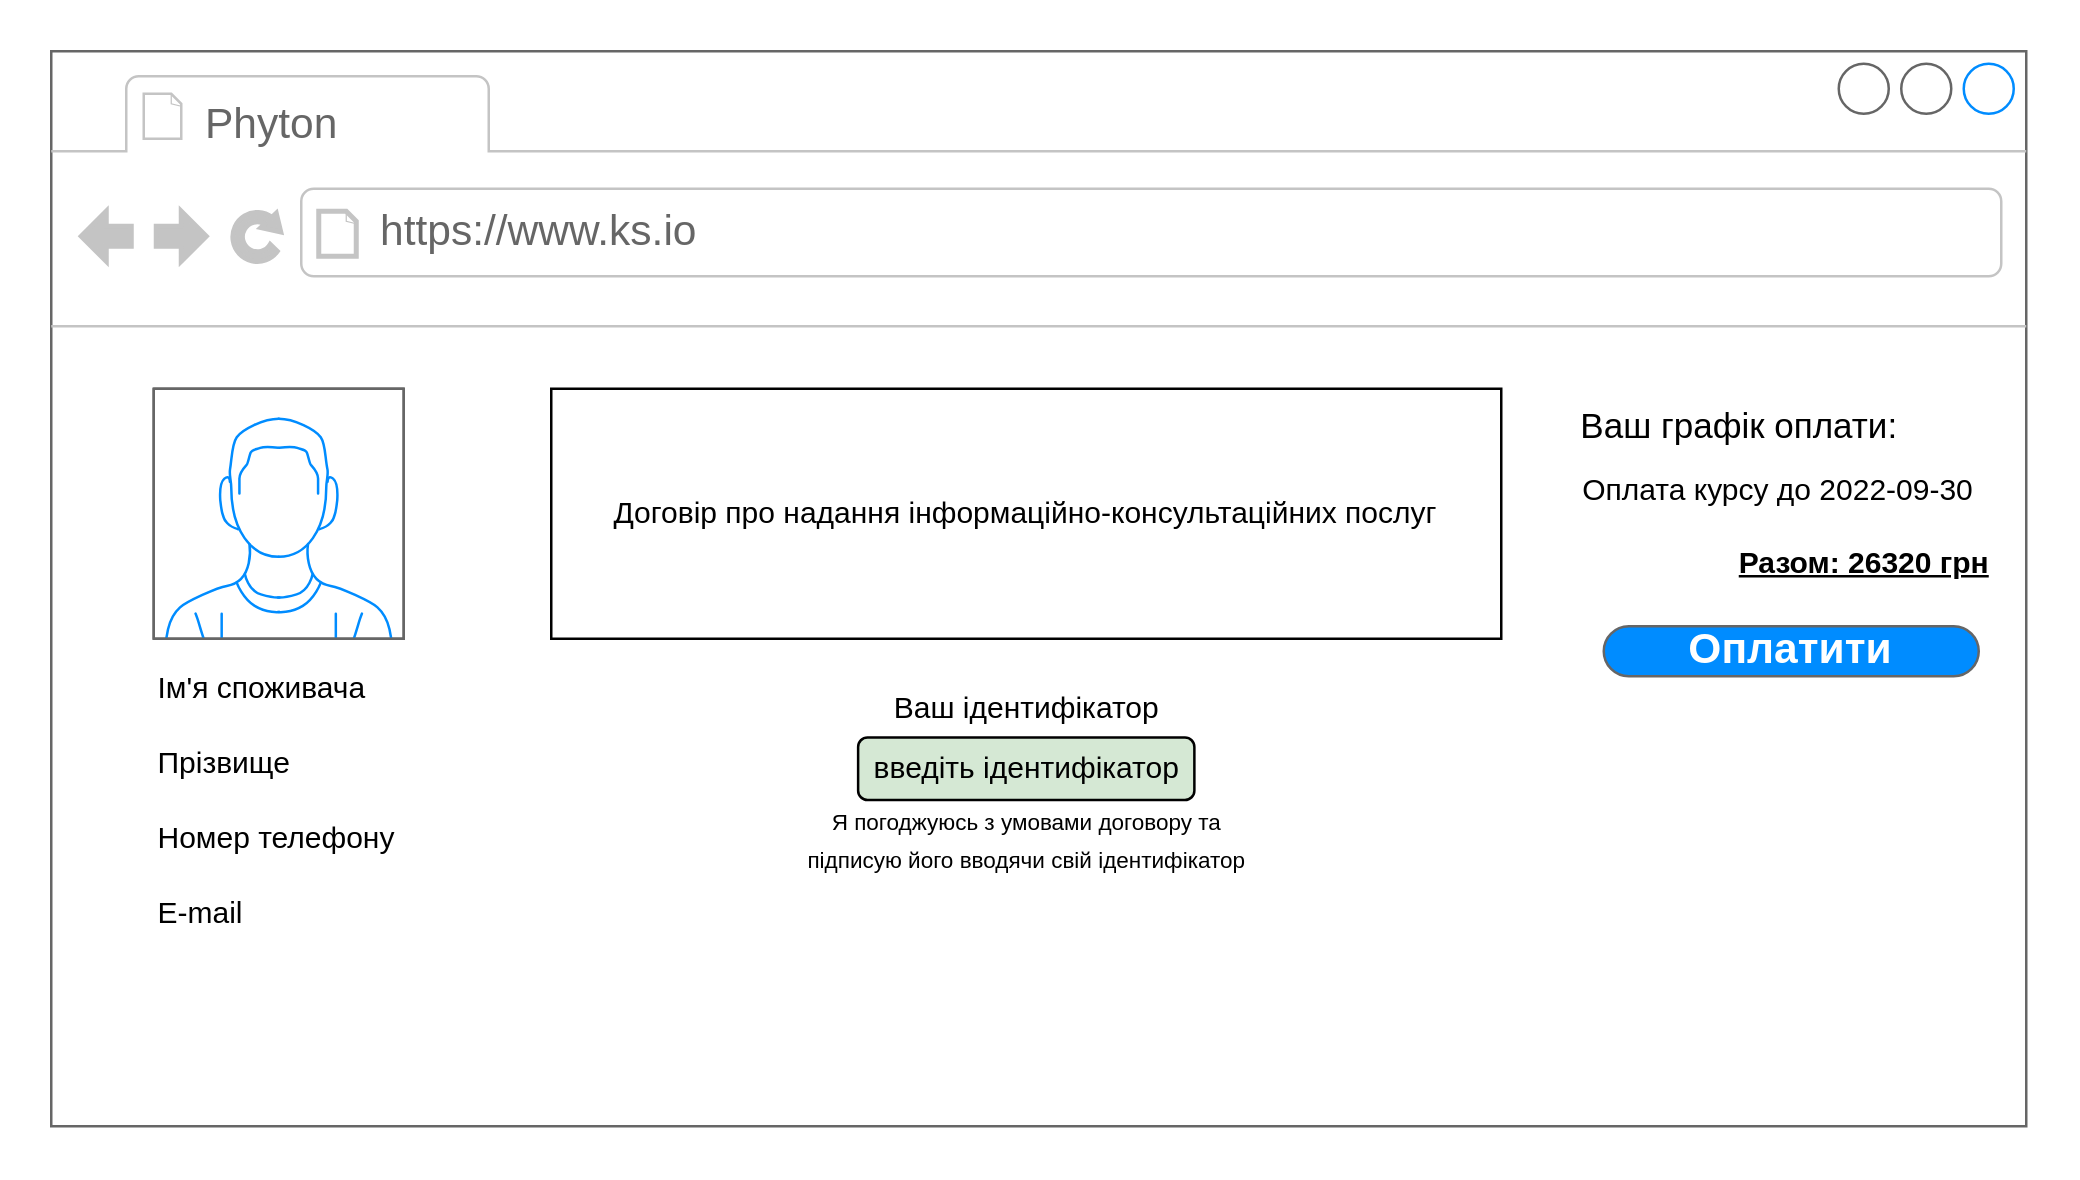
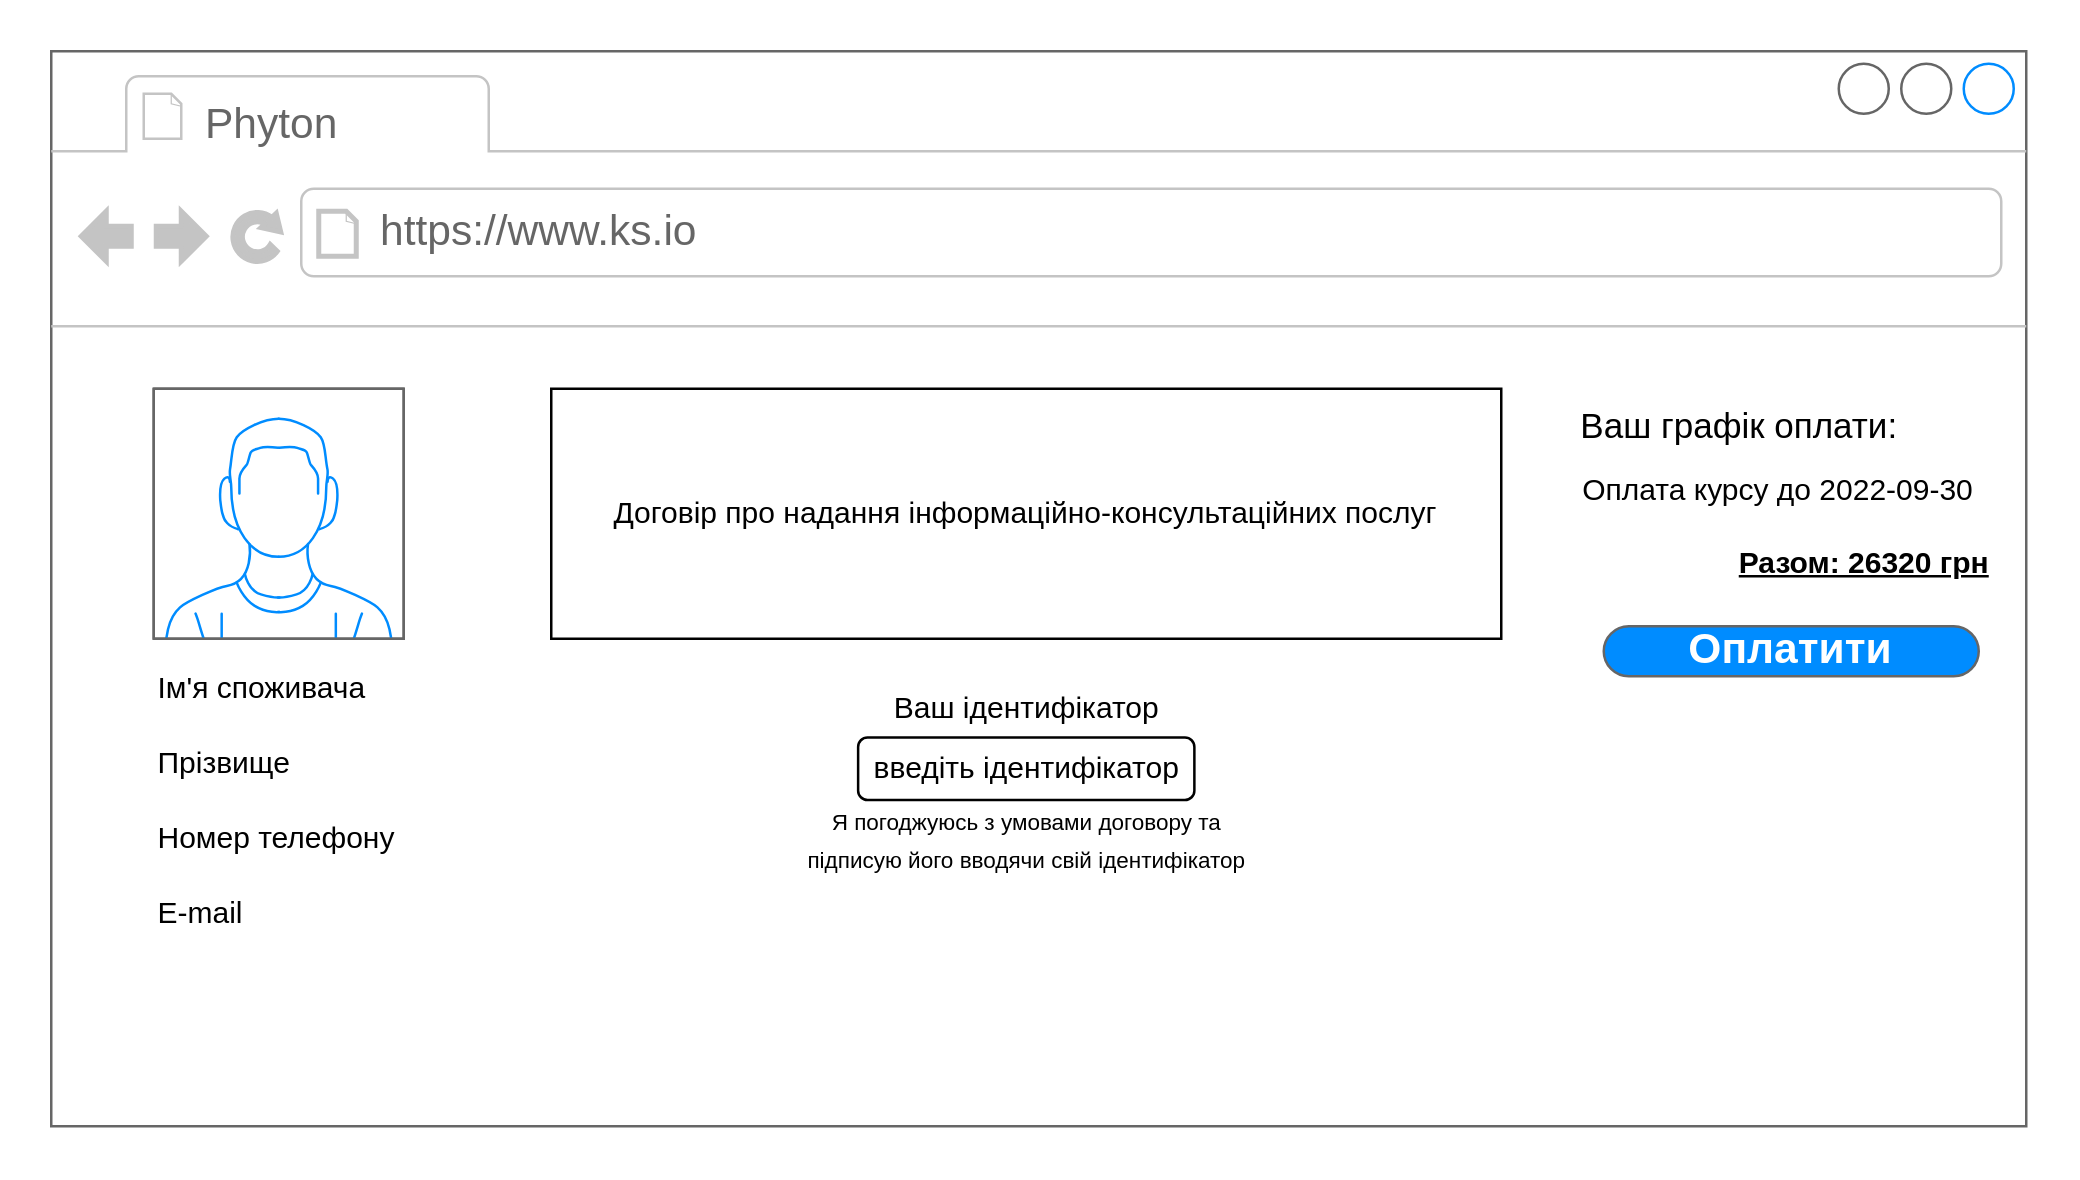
(1026, 769) -> (1026, 769)
